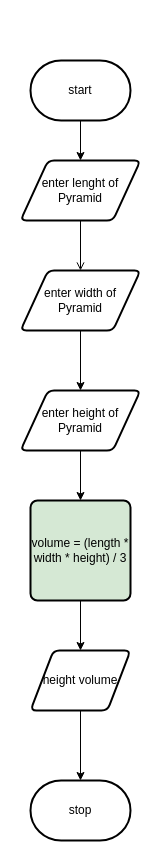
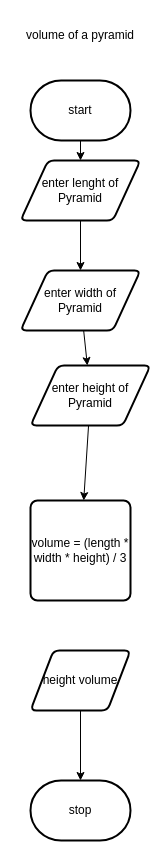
none -> (81, 36)
(81, 91) -> (81, 111)
(81, 264) -> (81, 262)
(81, 421) -> (91, 396)
(81, 551) -> (81, 551)
(81, 622) -> none
